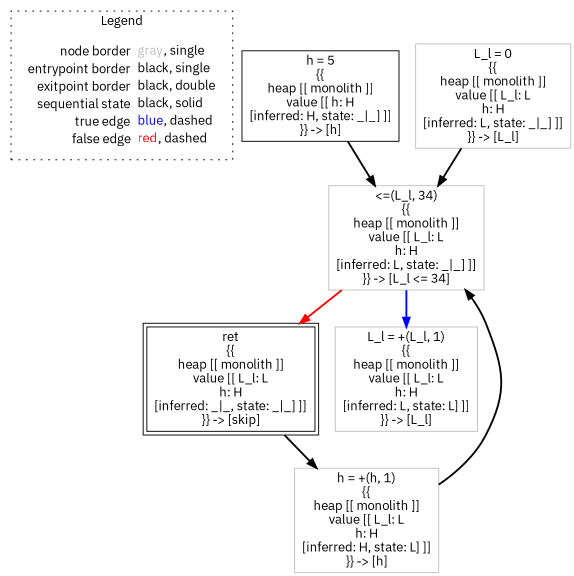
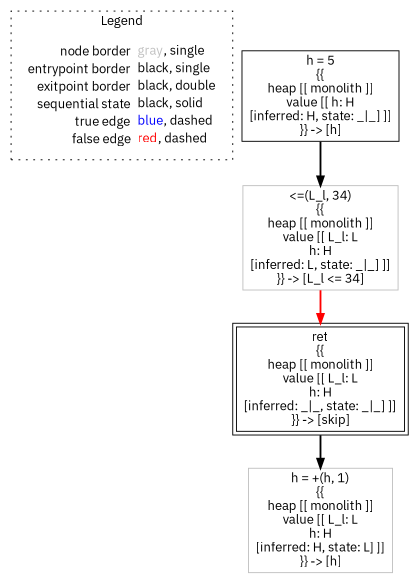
(493, 96) -> none
(406, 379) -> none
(499, 399) -> none
